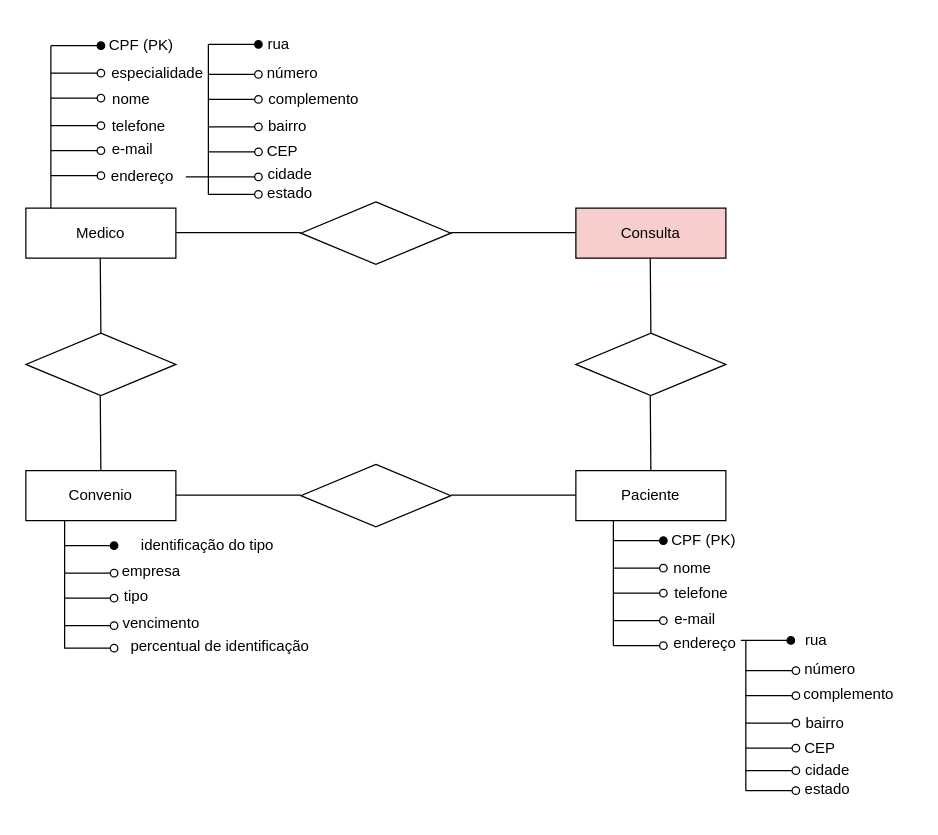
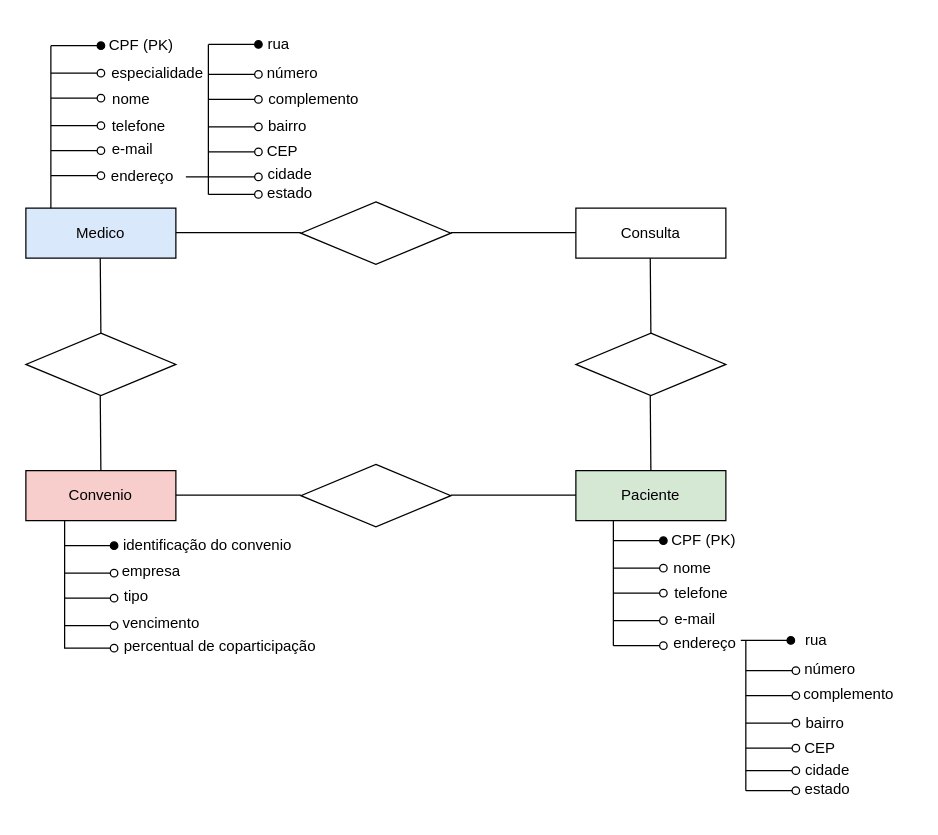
(101, 233) -> (101, 233)
(651, 233) -> (651, 233)
(101, 496) -> (101, 496)
(651, 496) -> (651, 496)
(208, 546) -> (208, 546)
(220, 647) -> (220, 647)
